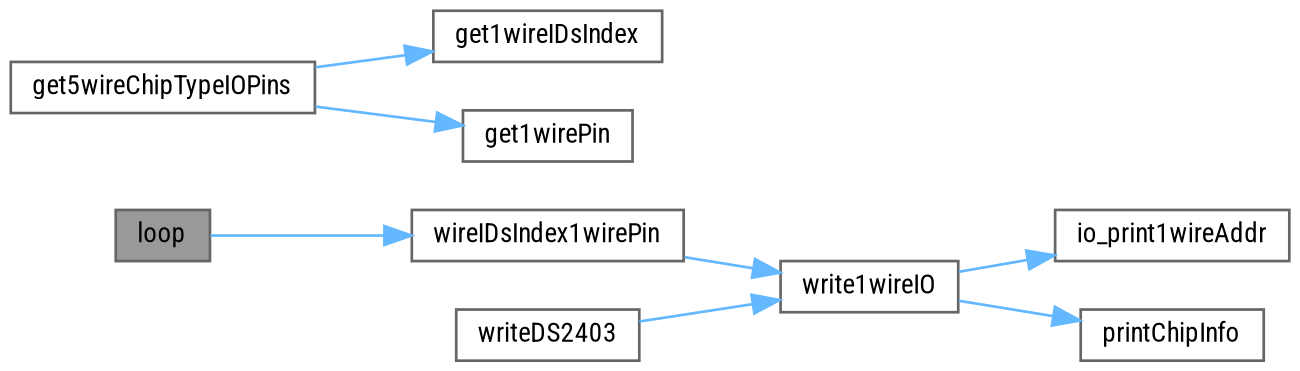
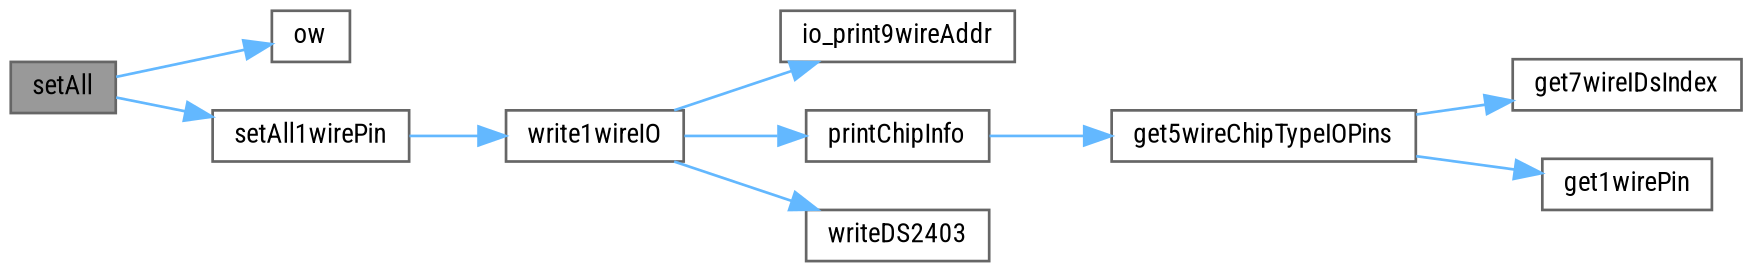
none -> (311, 36)
(548, 36) -> (1627, 85)
none -> (1037, 136)
(163, 236) -> (63, 87)
(548, 236) -> (311, 136)
(1172, 236) -> (898, 36)
(696, 313) -> (733, 181)
